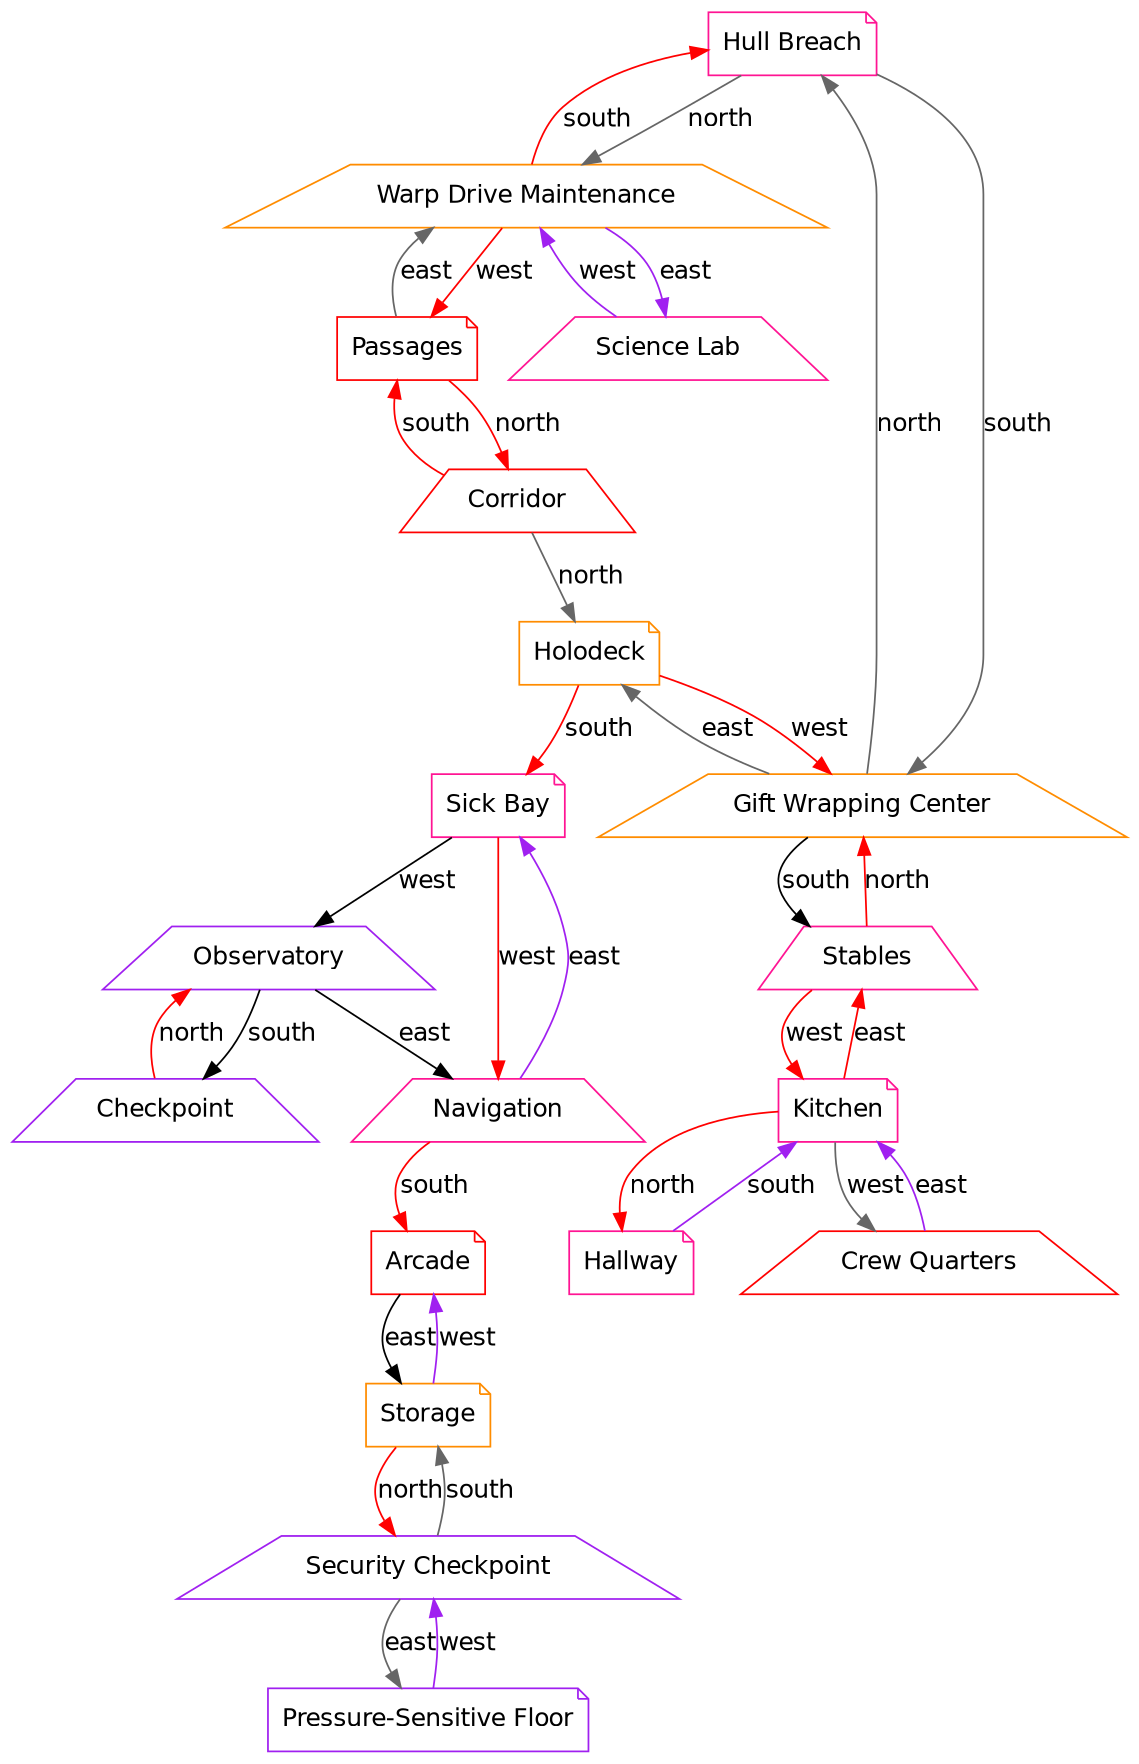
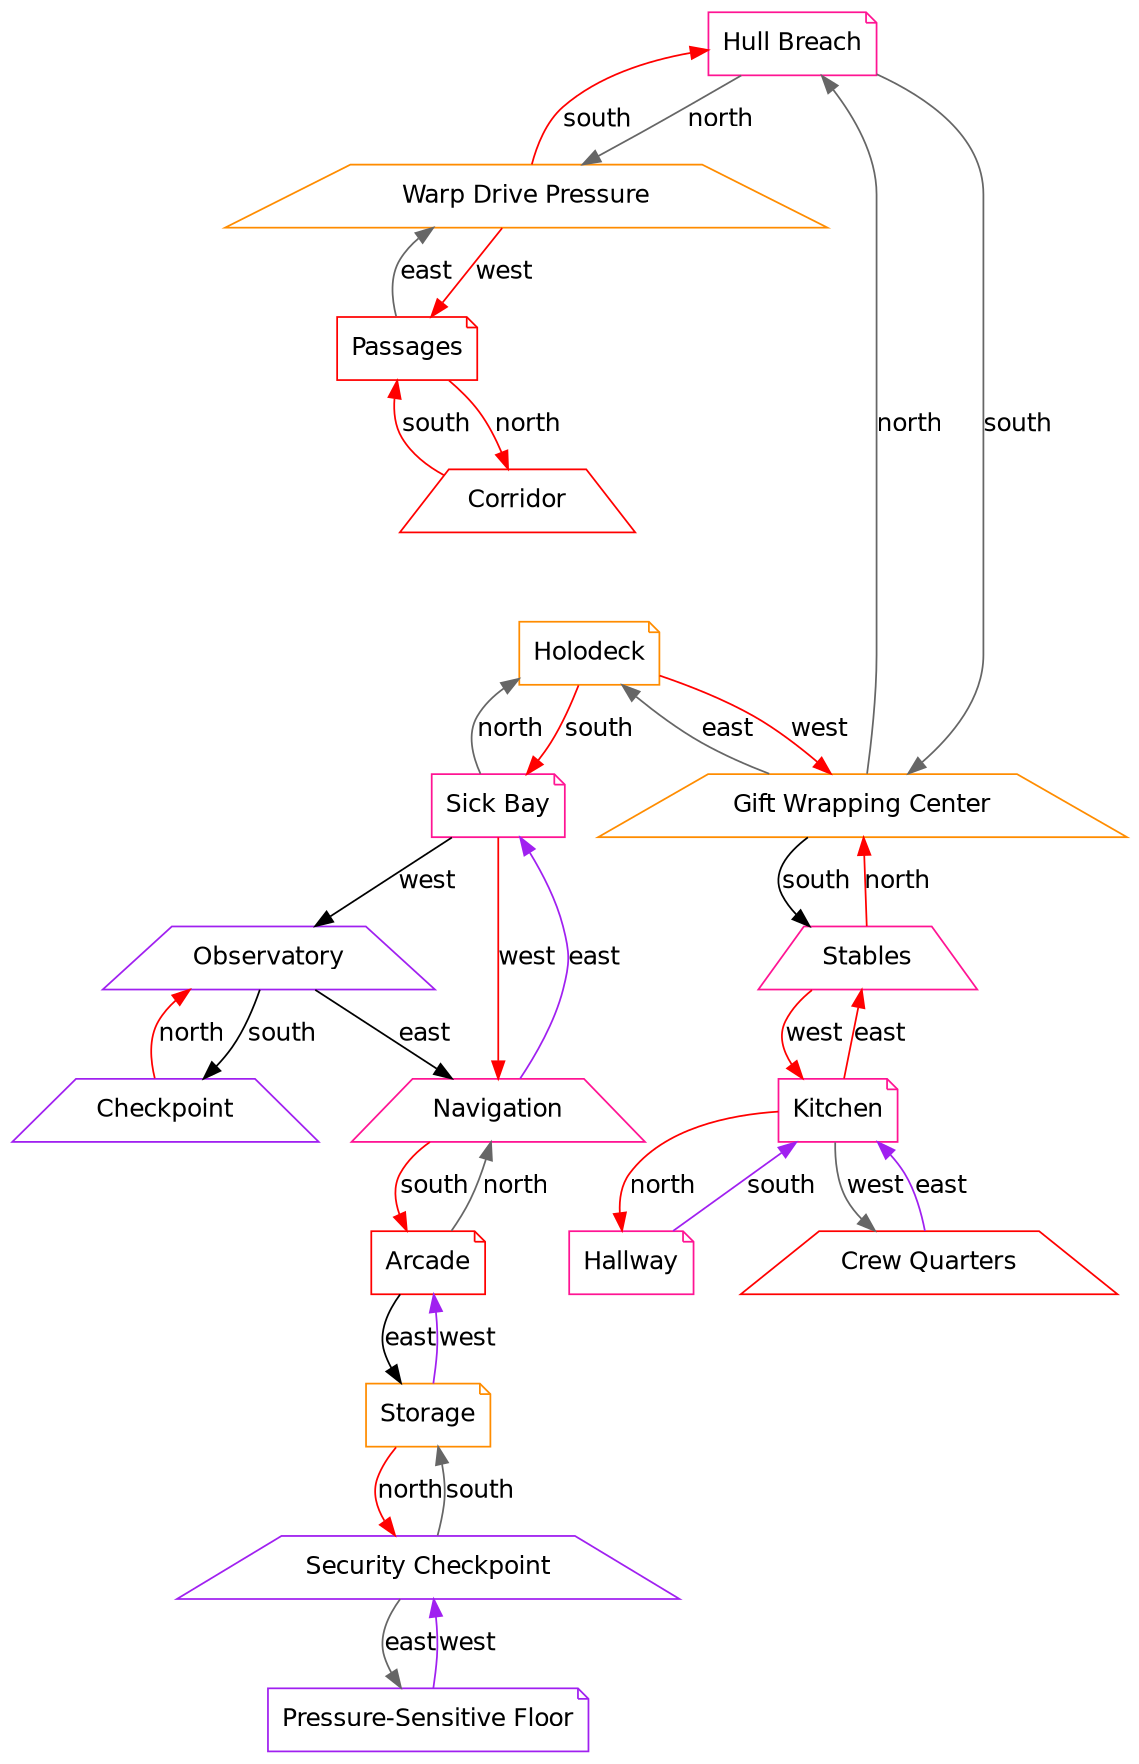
(526, 196) -> (526, 196)
(668, 349) -> none
(550, 569) -> (473, 726)
none -> (472, 1196)
